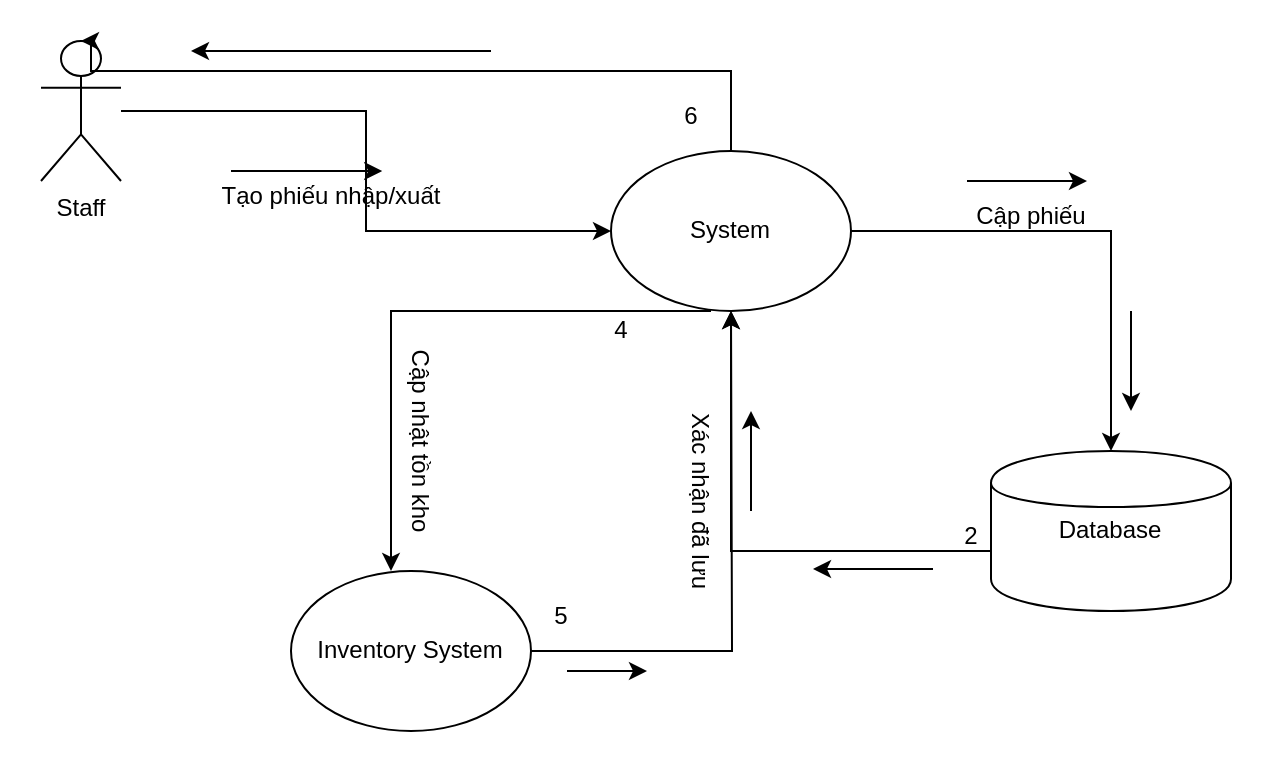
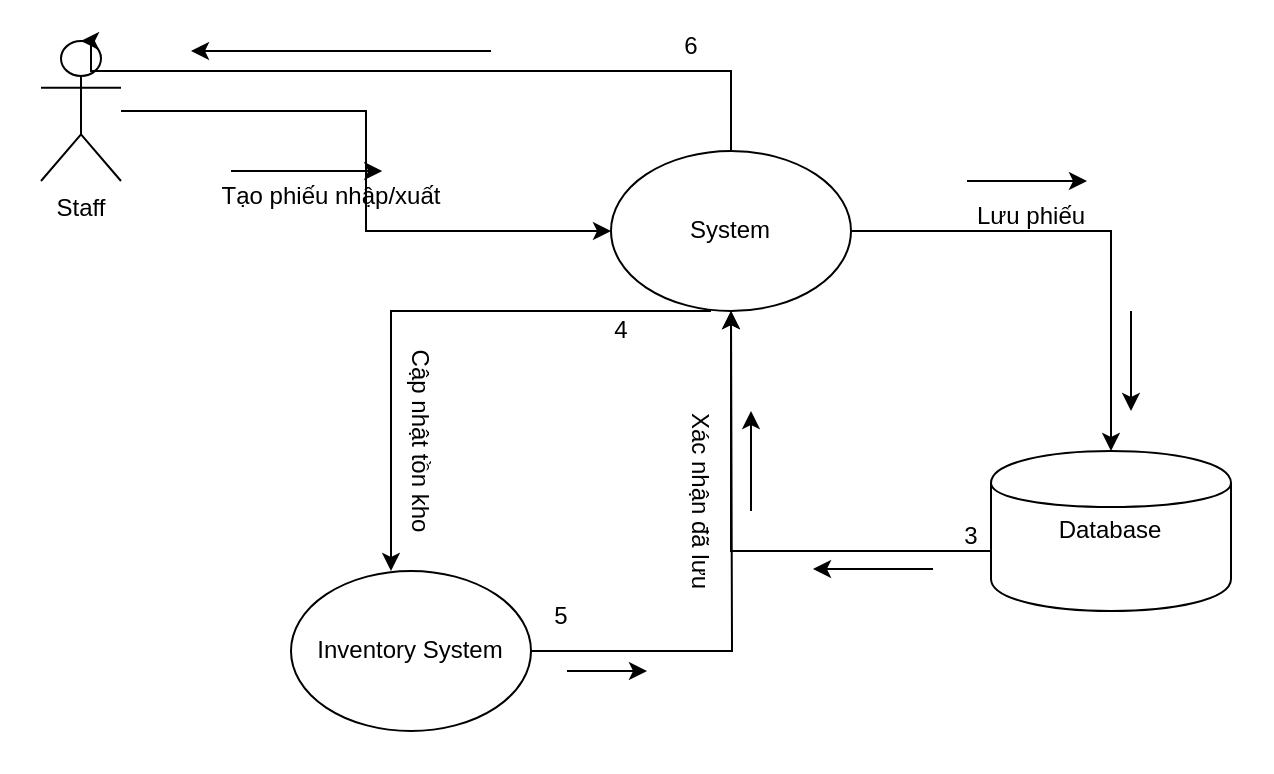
(691, 117) -> (691, 47)
(1032, 217) -> (1032, 217)
(972, 537) -> (972, 537)
